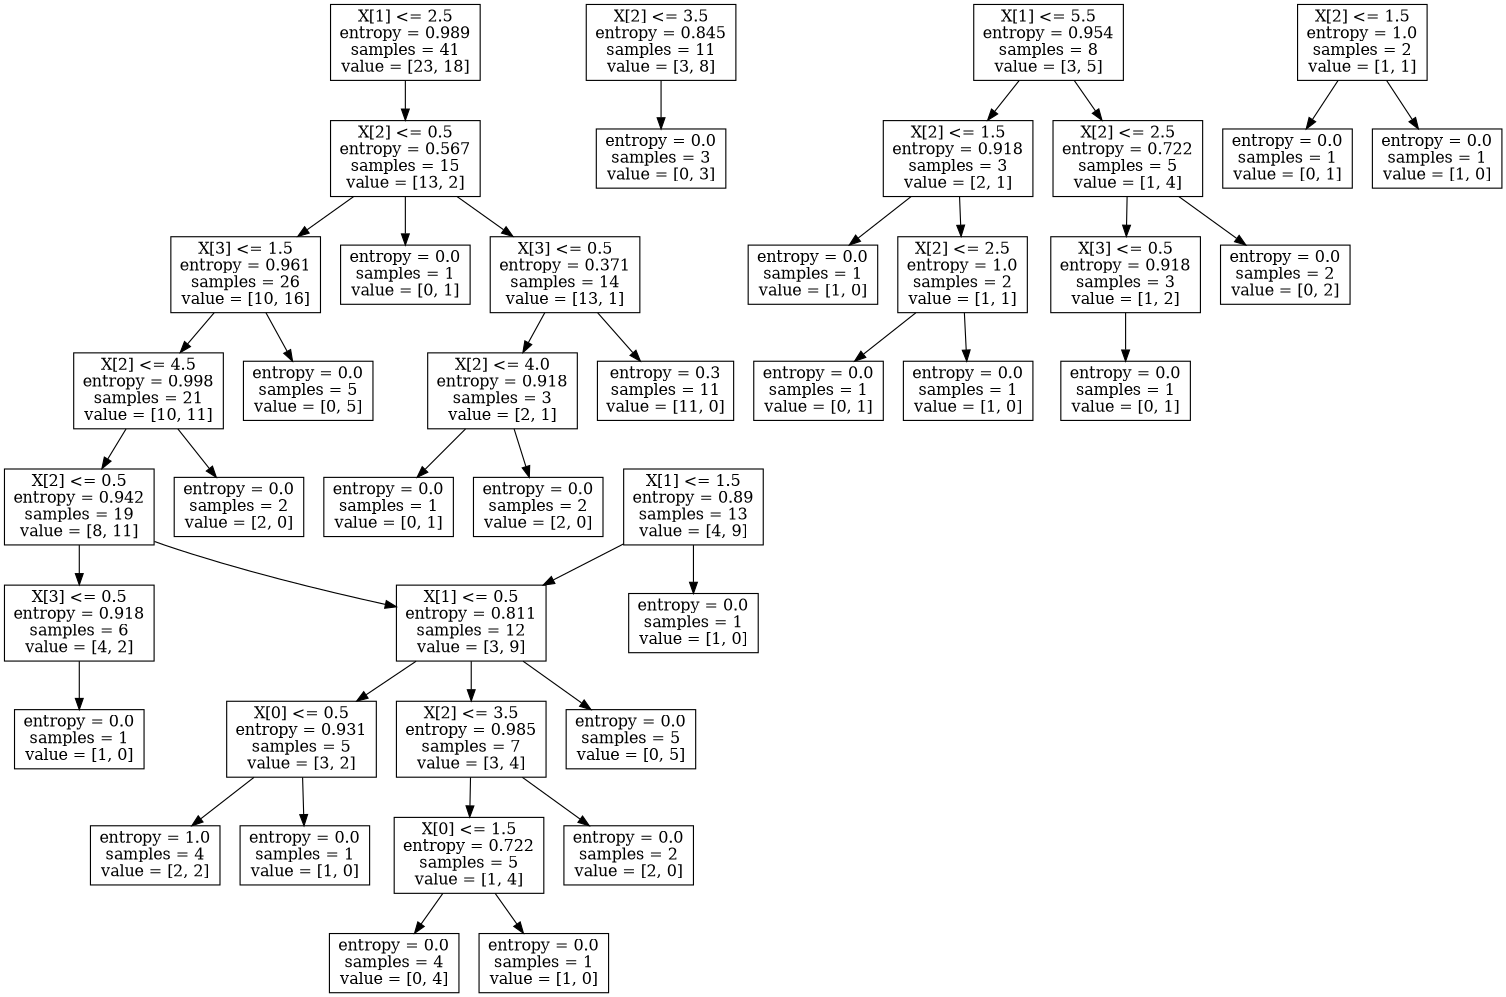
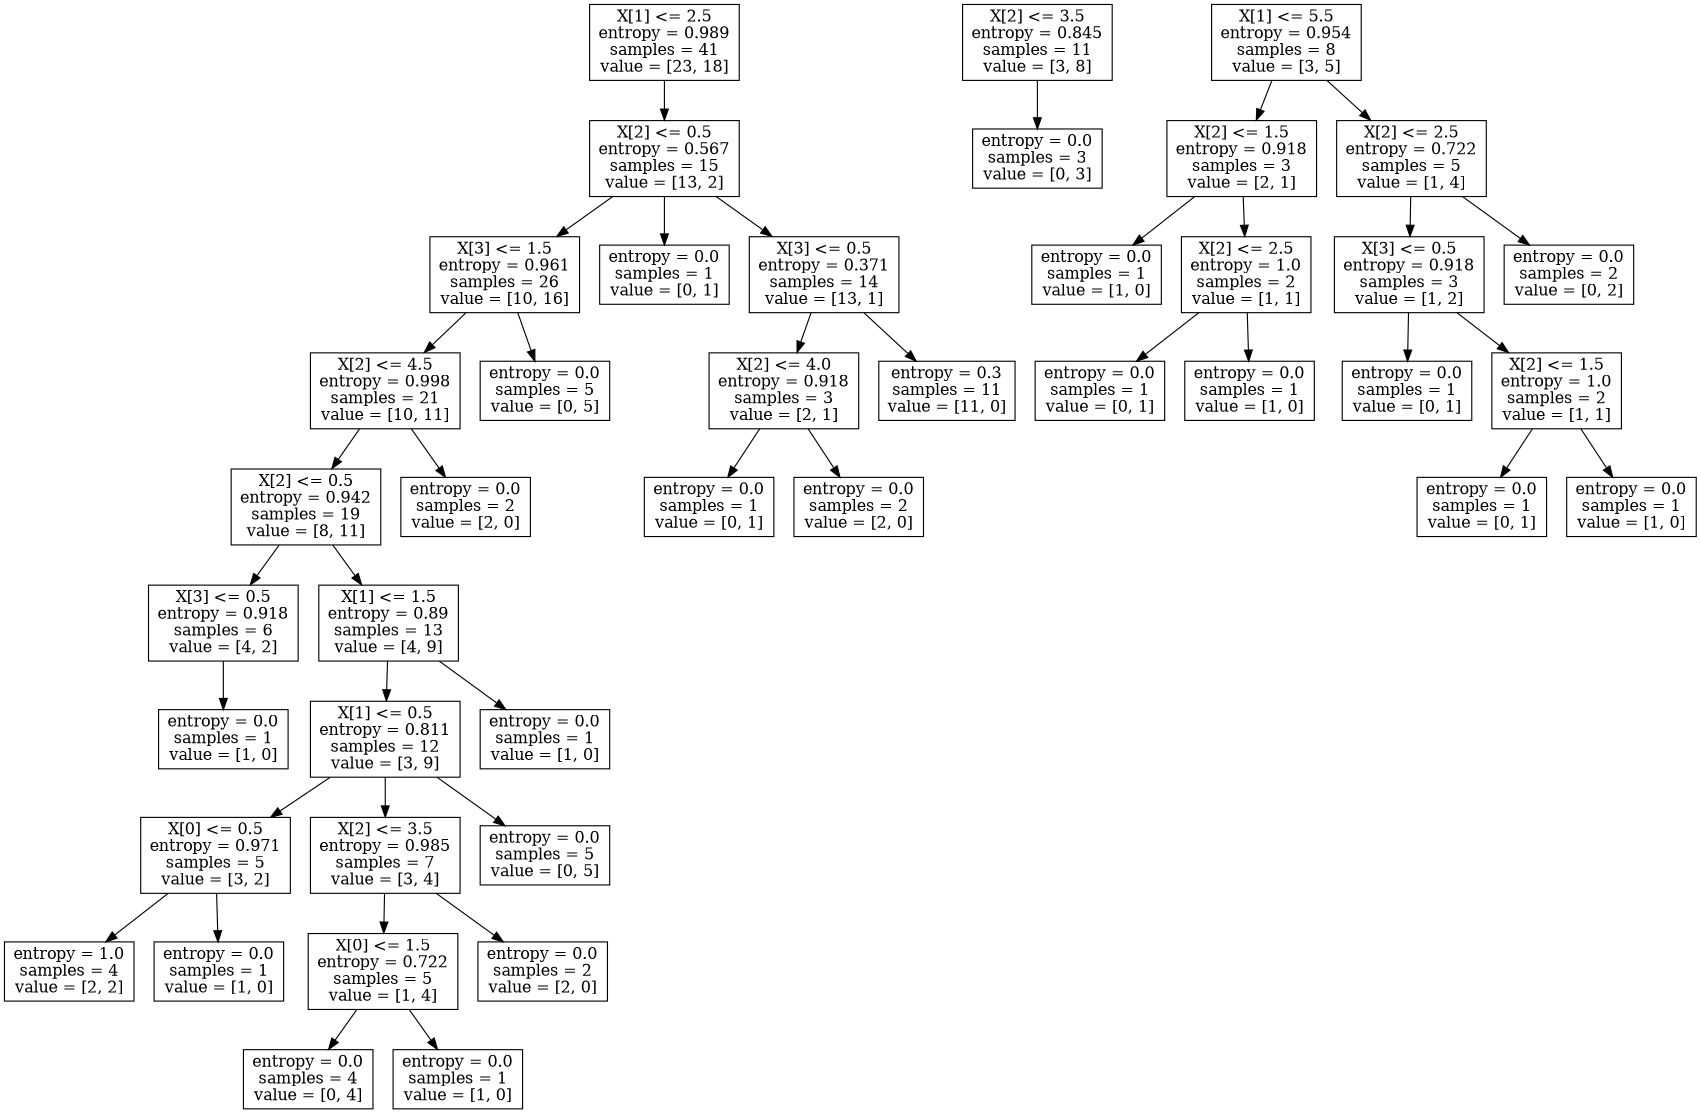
none -> (1478, 329)
(269, 576) -> (344, 560)
(302, 739) -> (216, 855)
